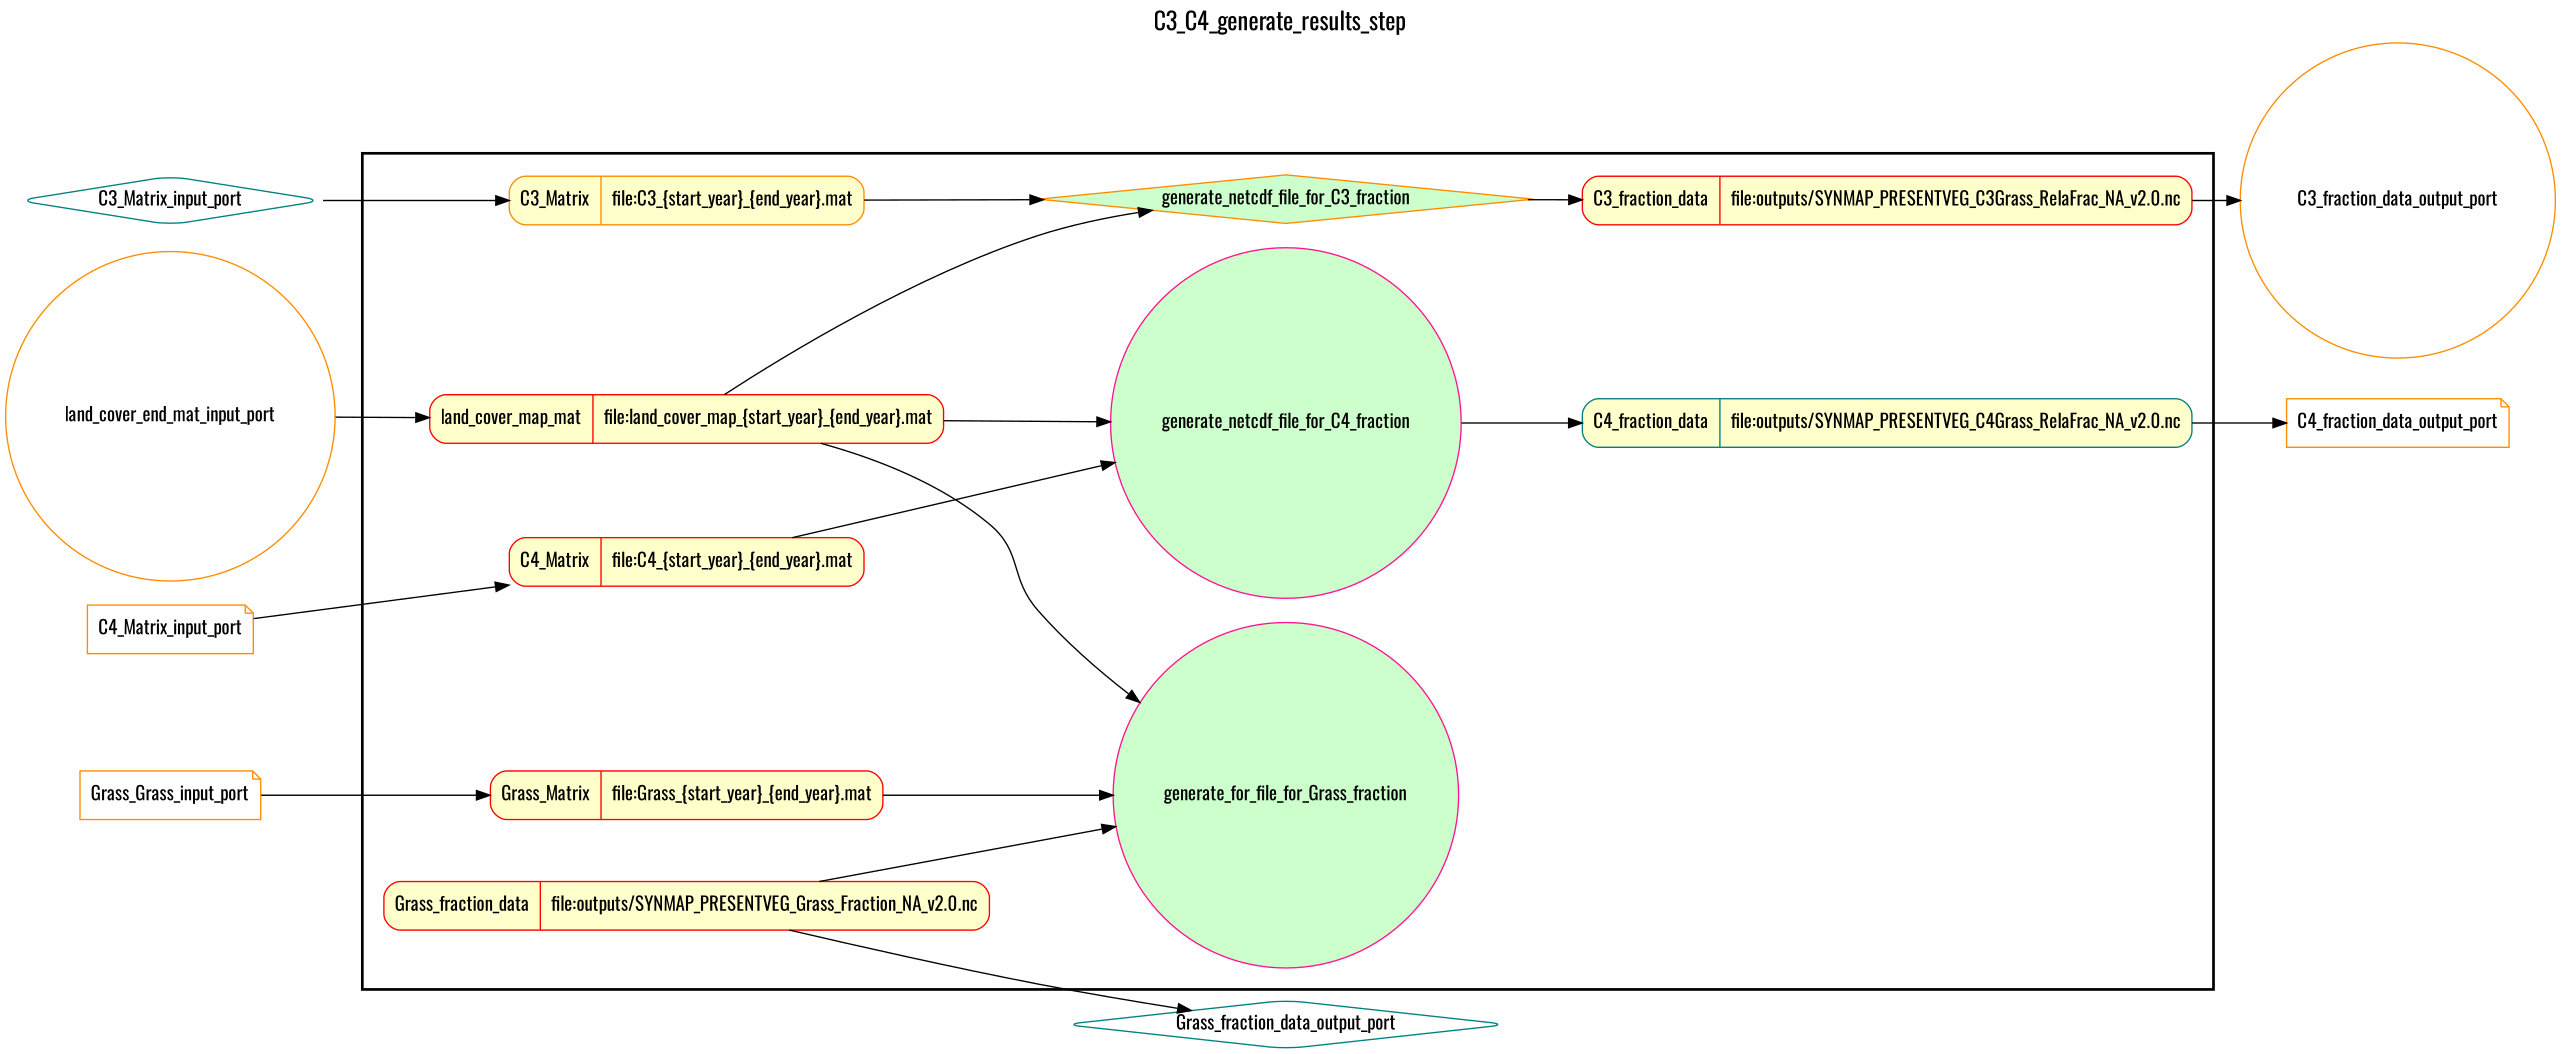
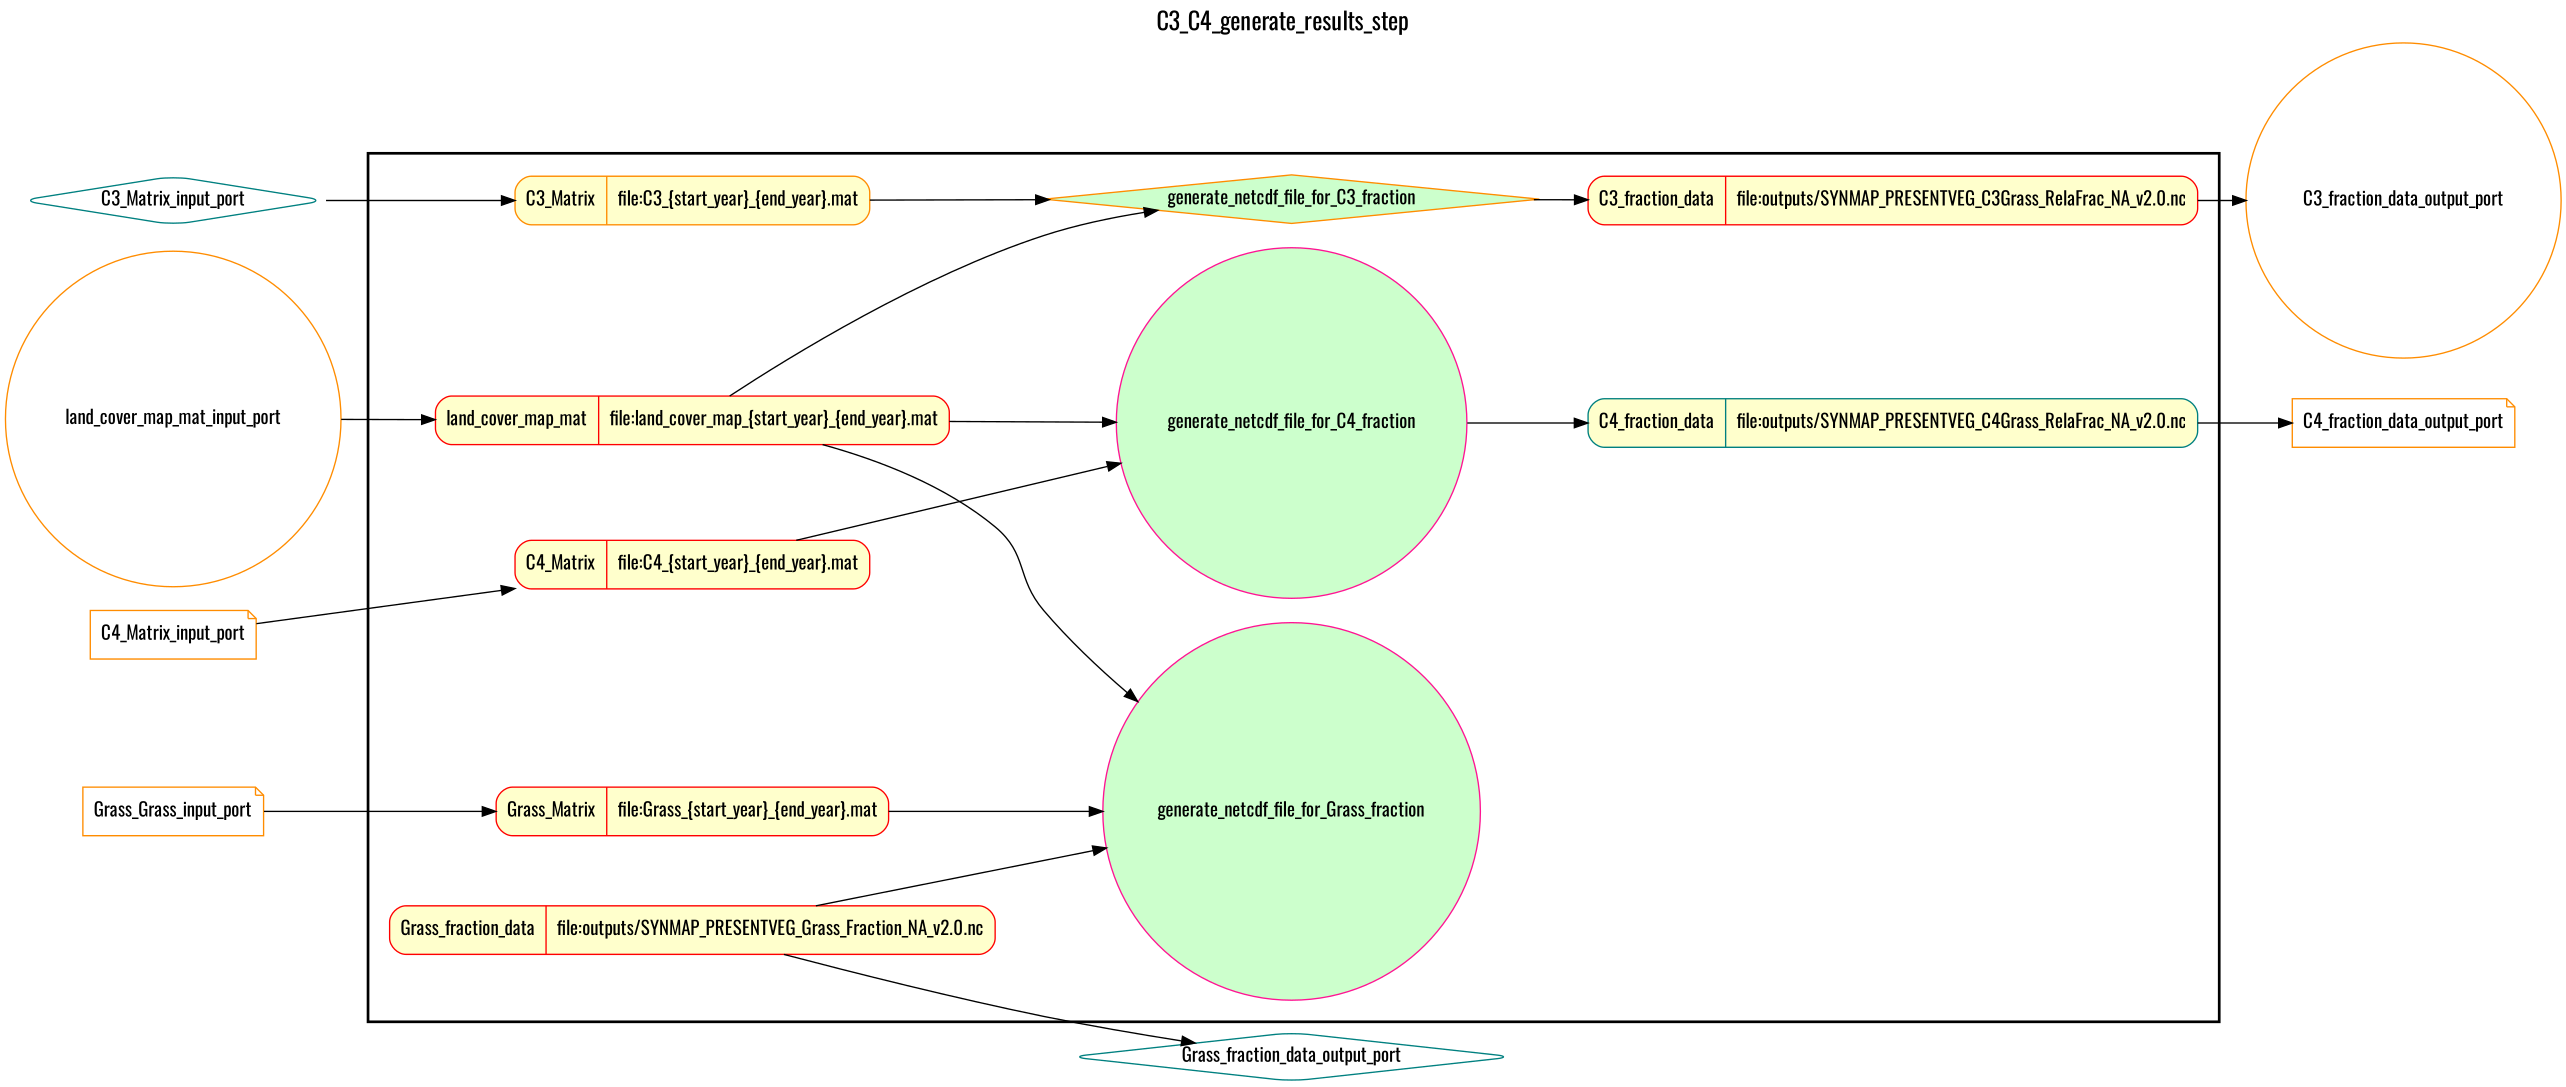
(170, 416) -> (173, 419)
(1286, 795) -> (1292, 811)
